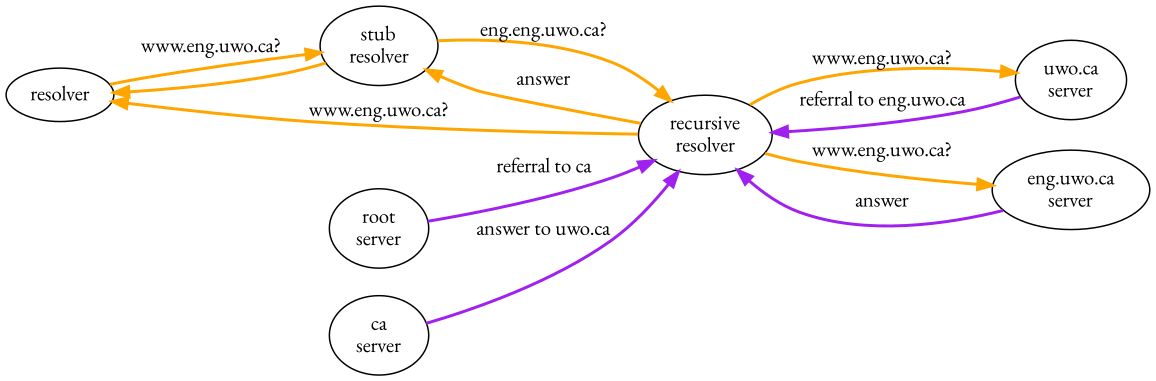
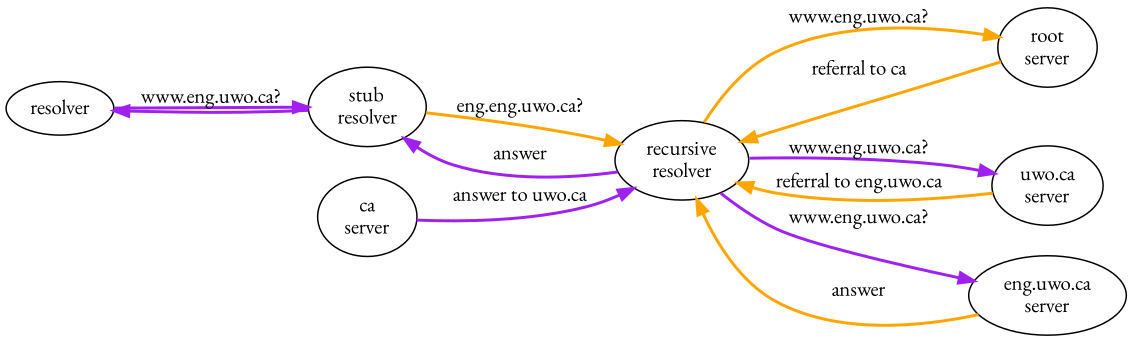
(208, 68) -> (204, 108)
(873, 71) -> (865, 159)
(228, 83) -> (219, 112)
(539, 104) -> (515, 176)
(905, 121) -> (872, 200)
(382, 126) -> (828, 35)
(871, 173) -> (835, 248)
(535, 200) -> (879, 99)
(871, 225) -> (818, 317)
